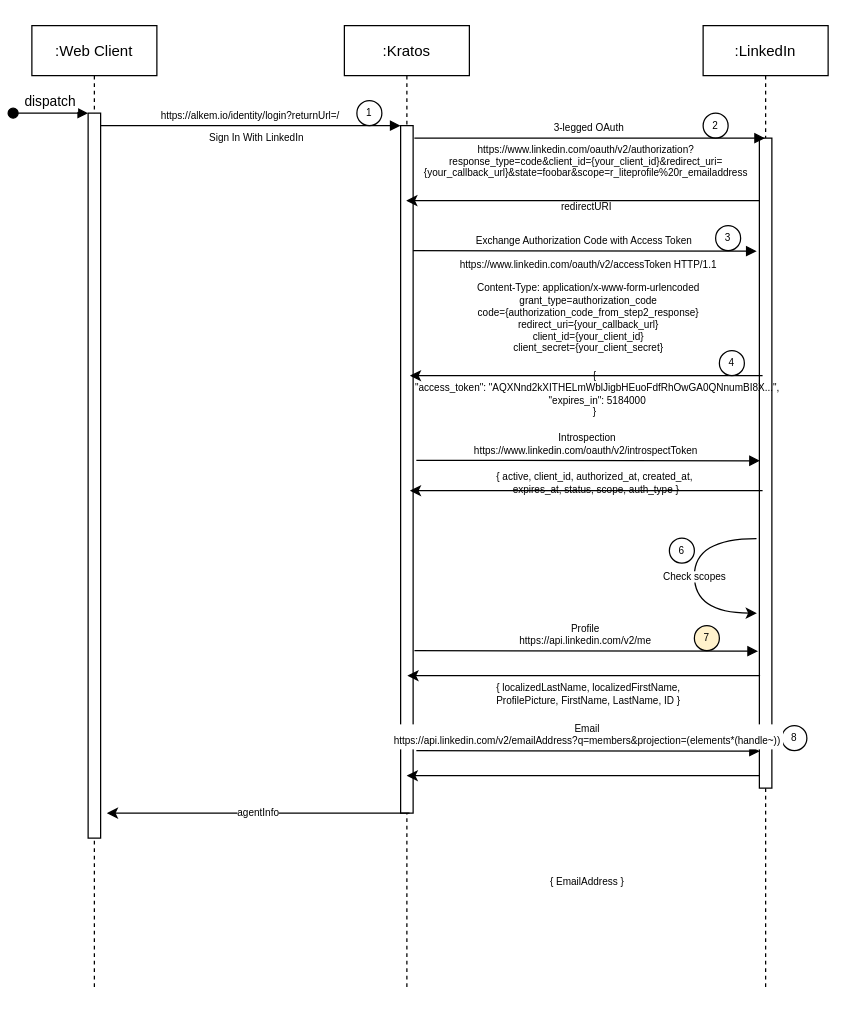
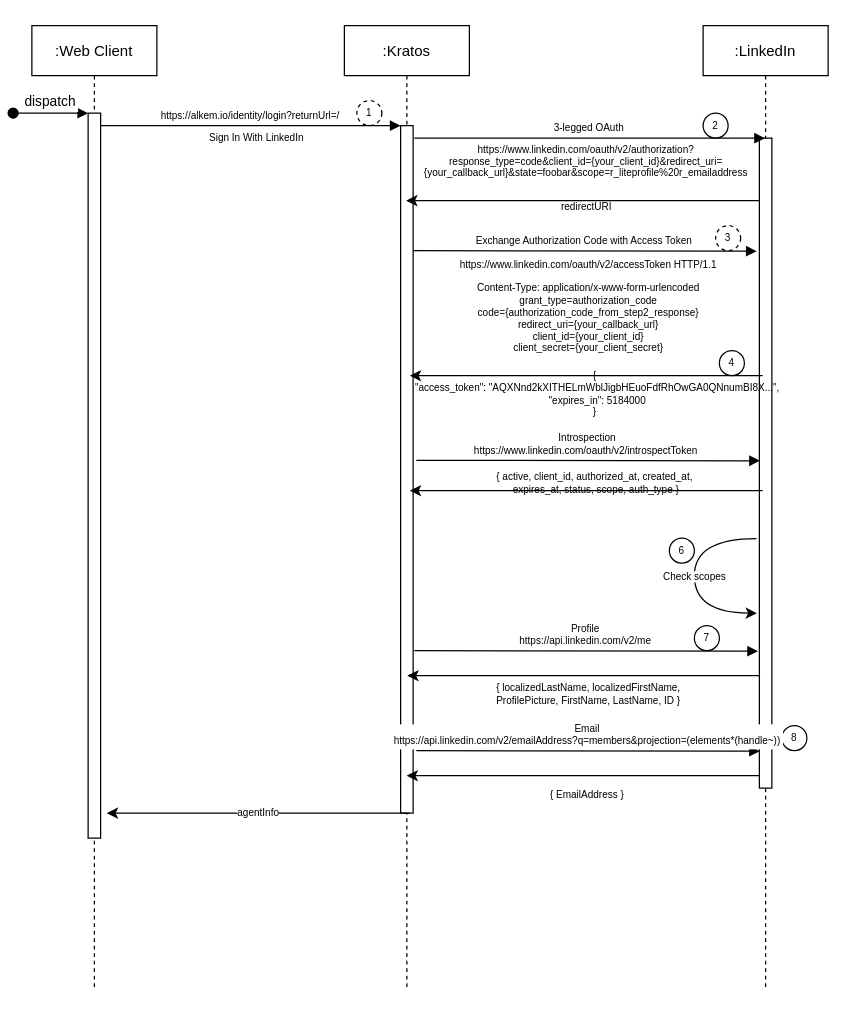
(369, 113) -> (369, 113)
(728, 238) -> (728, 238)
(707, 638) -> (707, 638)
(586, 882) -> (586, 794)
